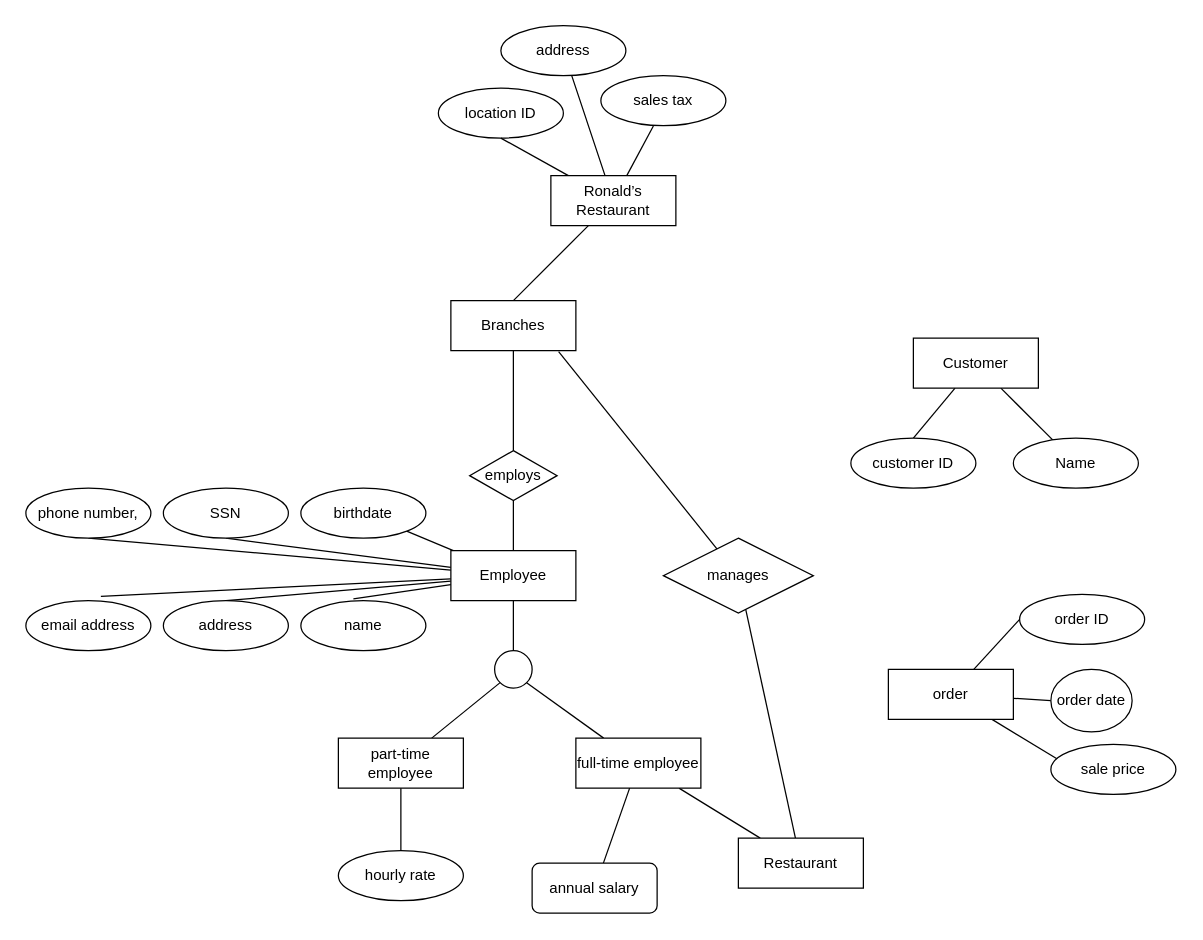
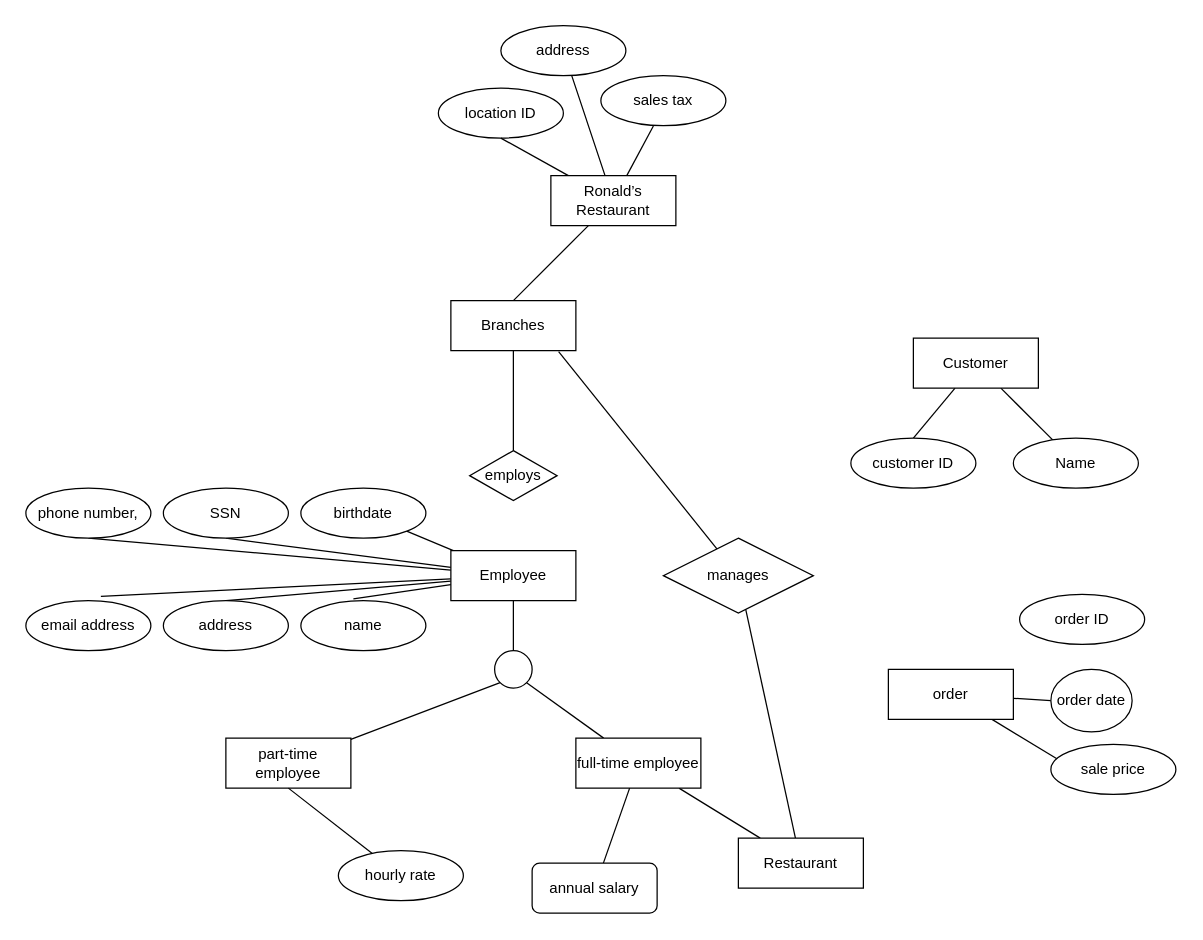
(513, 526) -> none
(996, 645) -> none
(401, 763) -> (288, 763)
